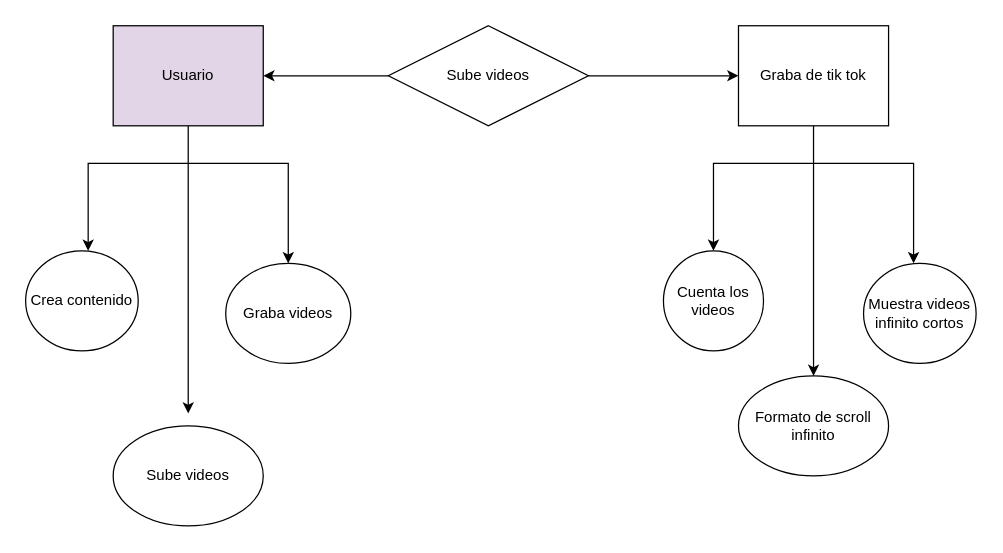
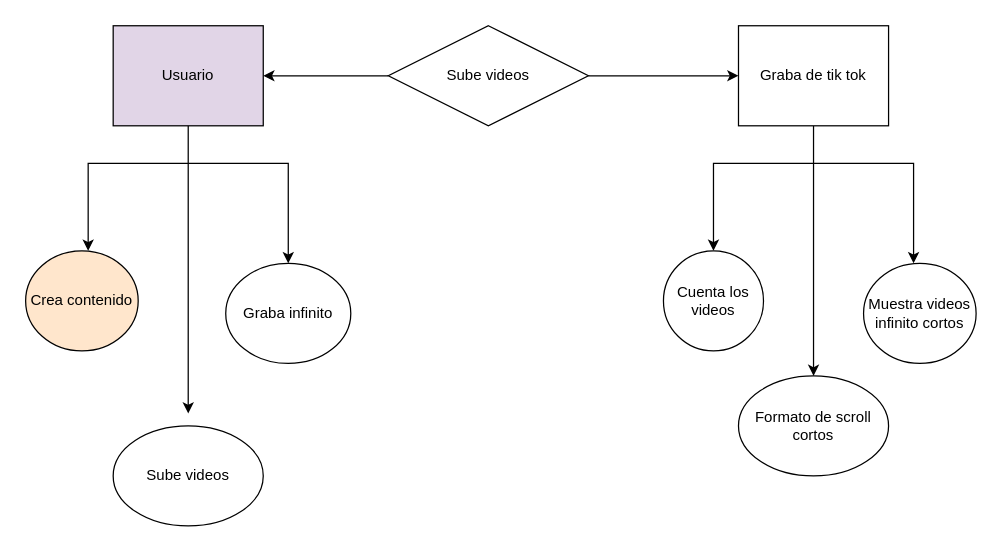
(82, 301) -> (82, 301)
(288, 313) -> (288, 313)
(813, 426) -> (813, 426)
